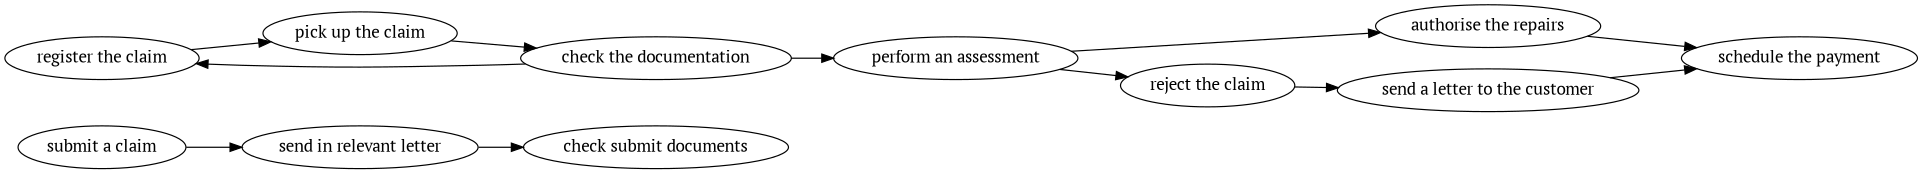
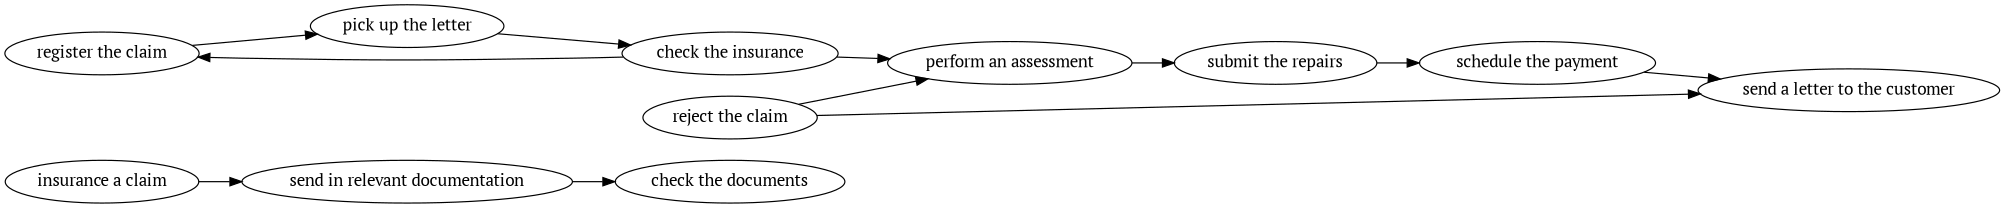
(1488, 26) -> (1276, 63)
(360, 33) -> (407, 26)
(656, 58) -> (730, 53)
(1088, 73) -> (857, 93)
(1647, 74) -> (1676, 75)
(102, 147) -> (102, 182)
(360, 147) -> (407, 182)
(656, 147) -> (730, 182)
